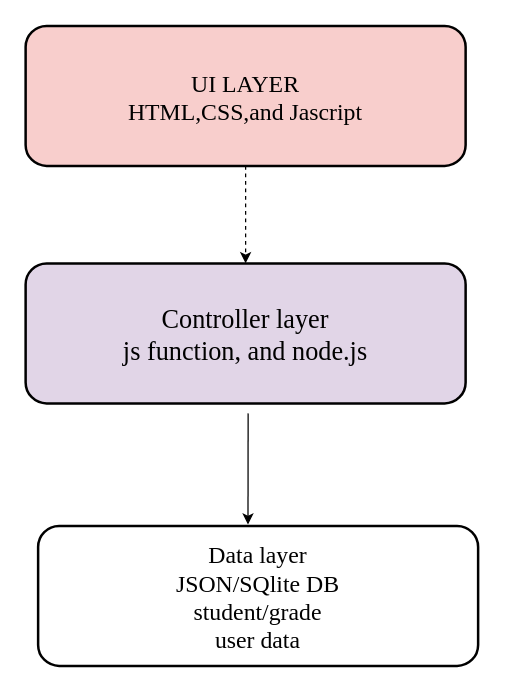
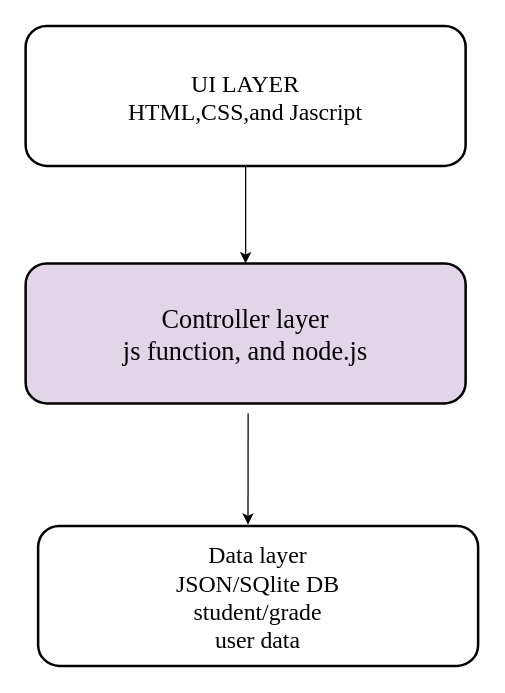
(246, 96) -> (246, 96)
(246, 211) -> (246, 211)
